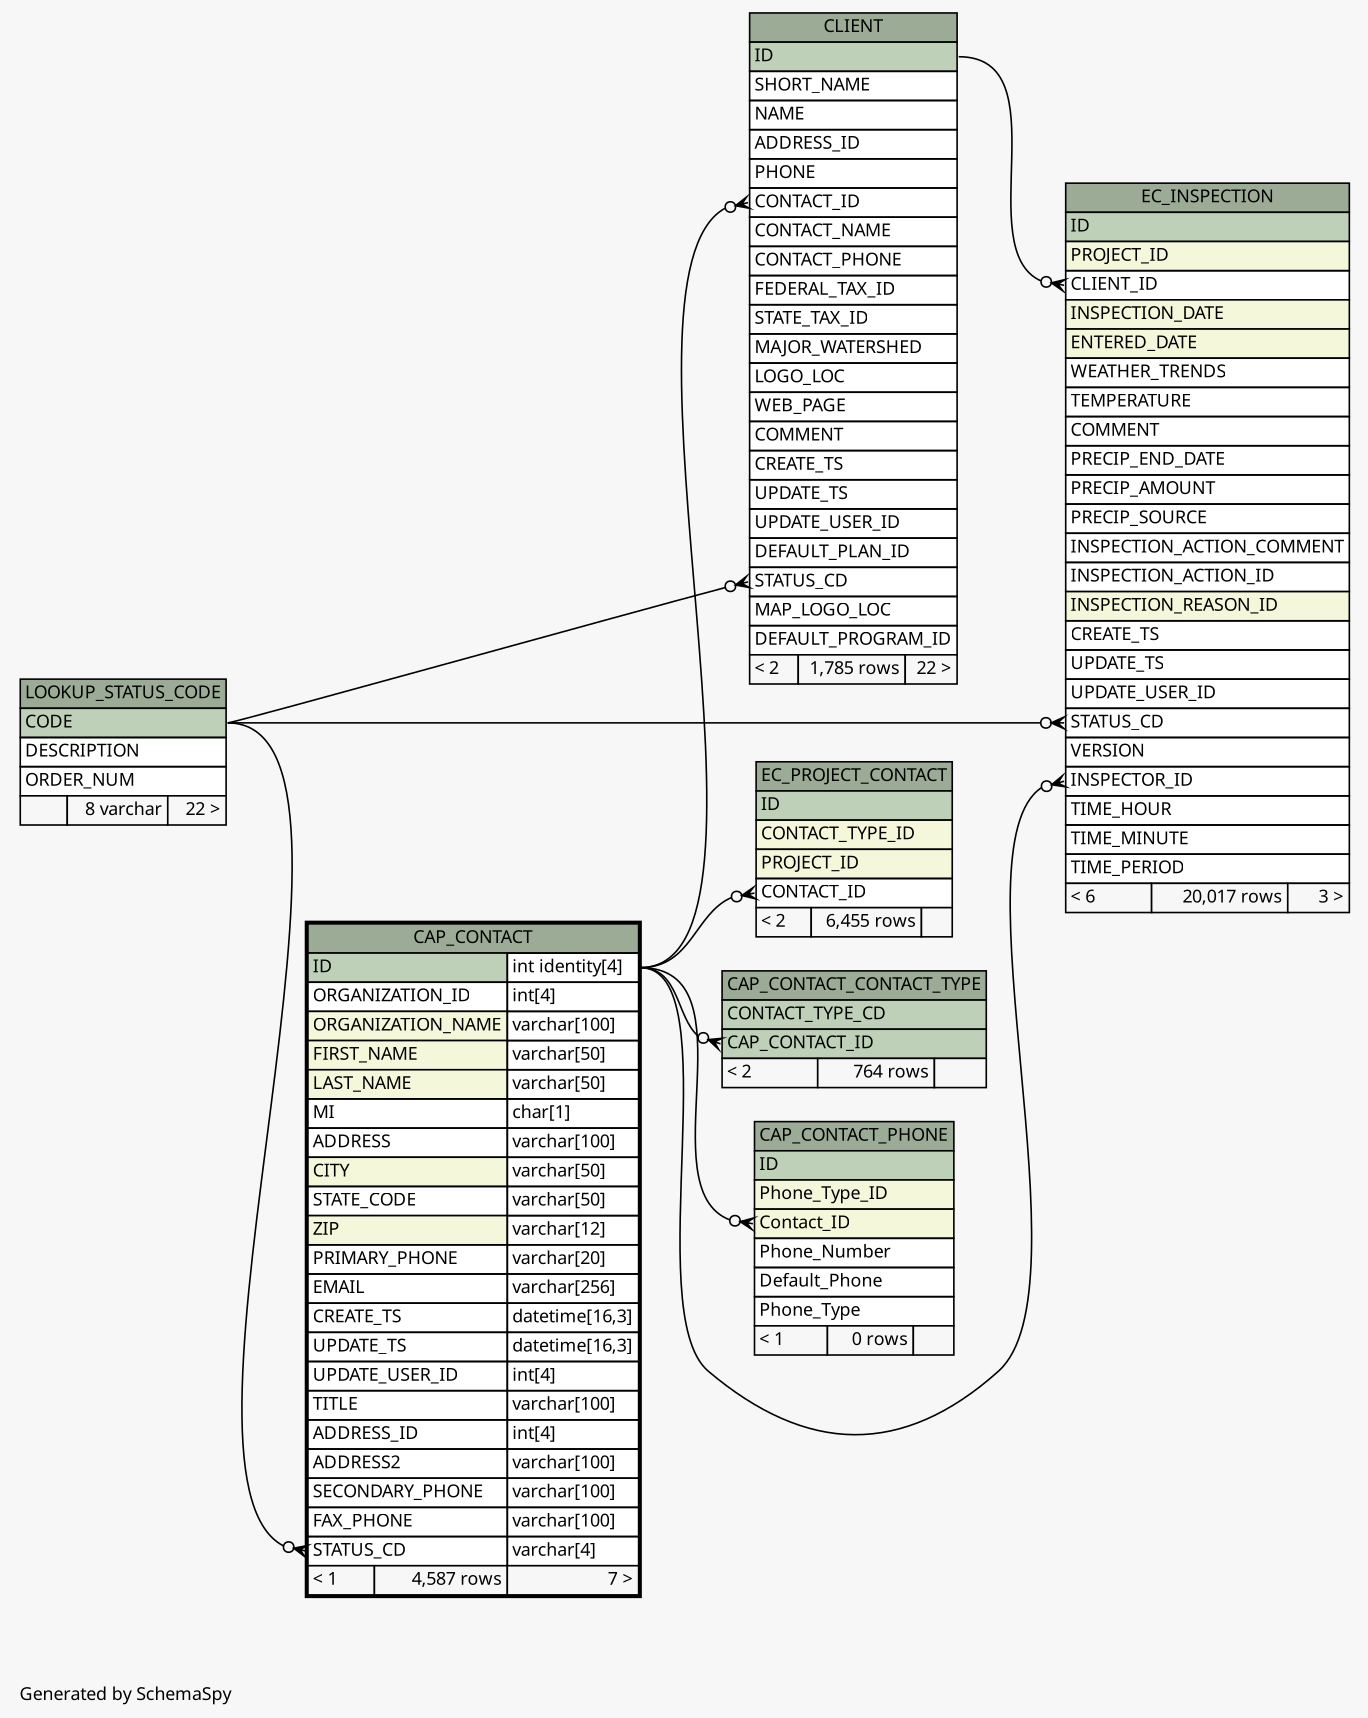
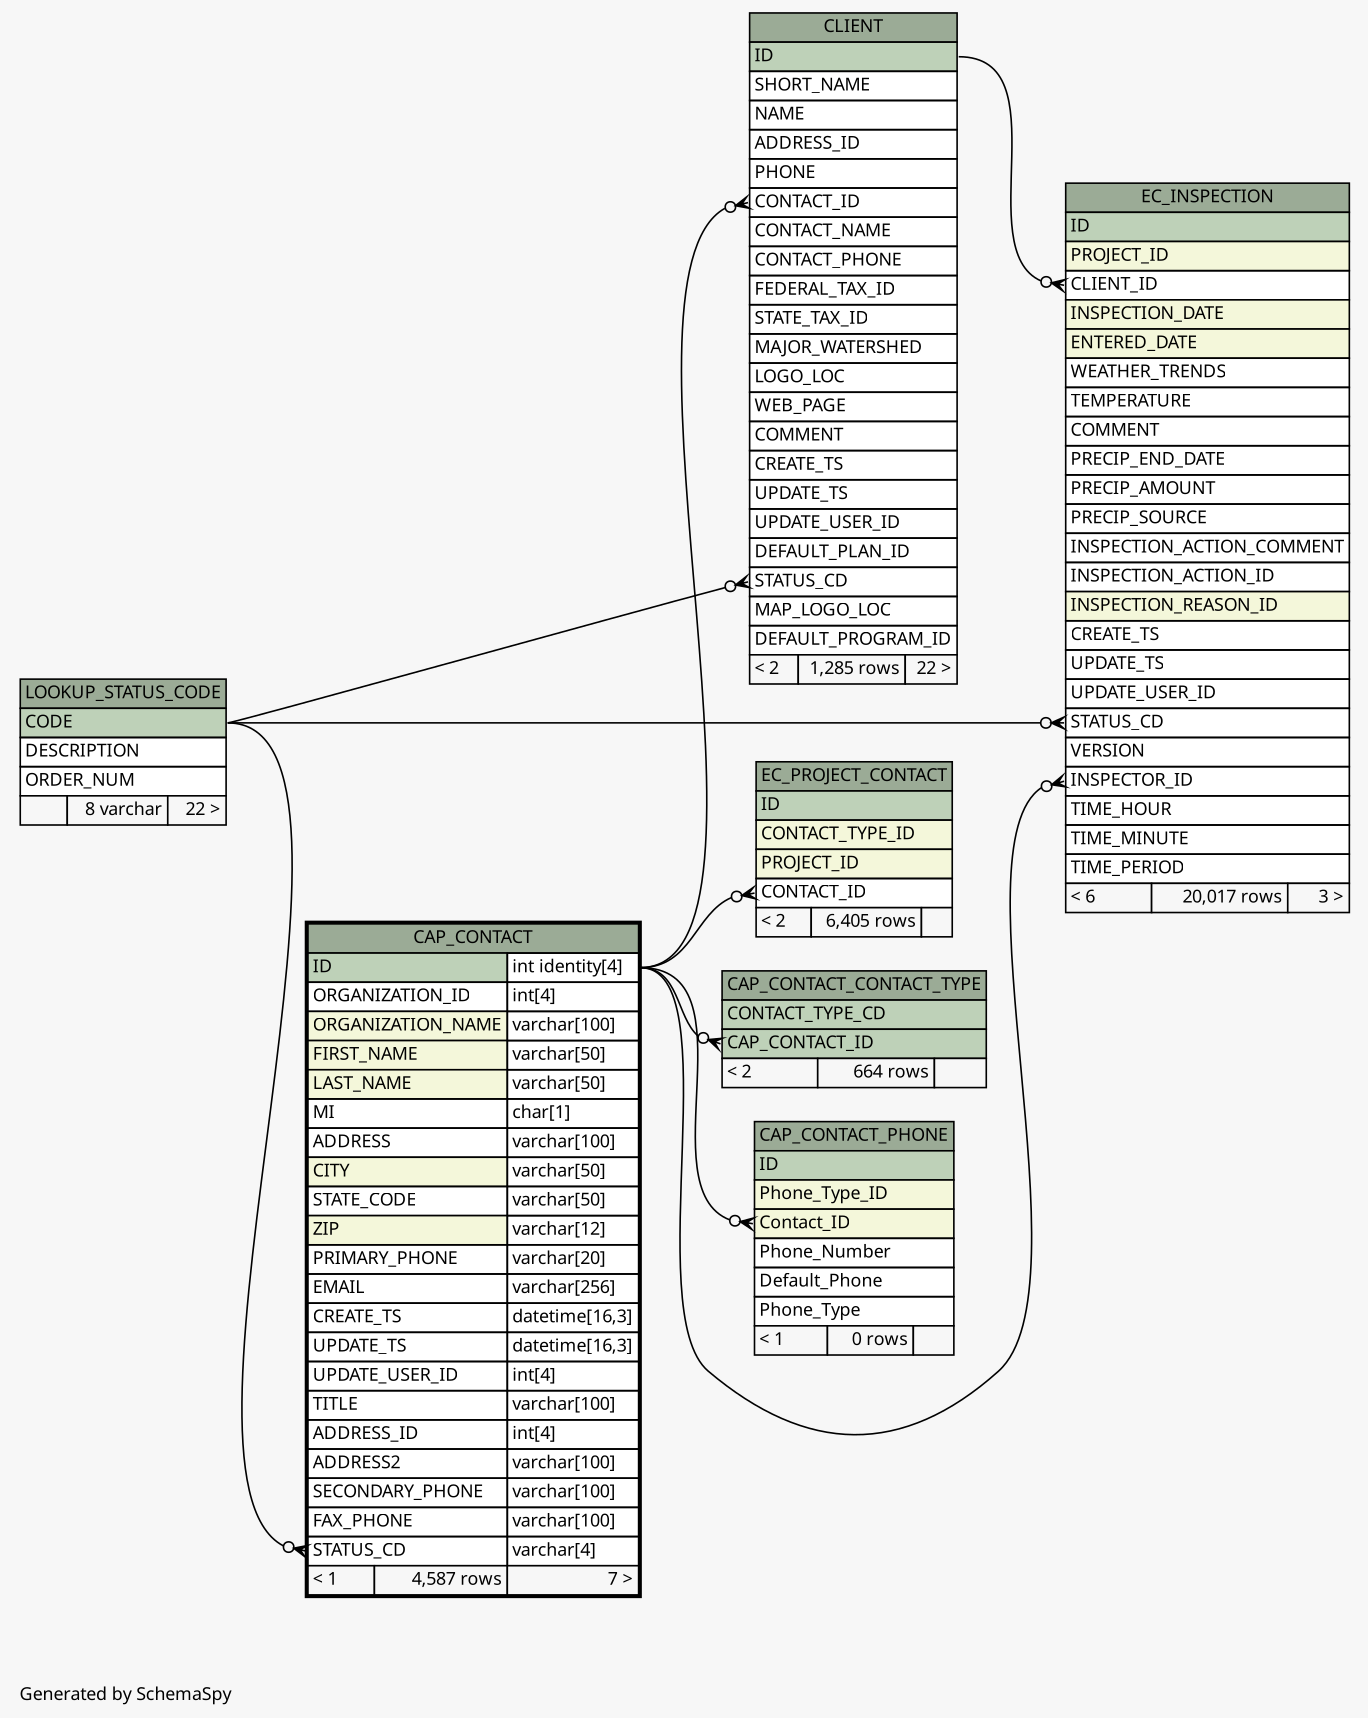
(855, 669) -> (855, 669)
(871, 921) -> (871, 921)
(891, 1072) -> (891, 1072)
